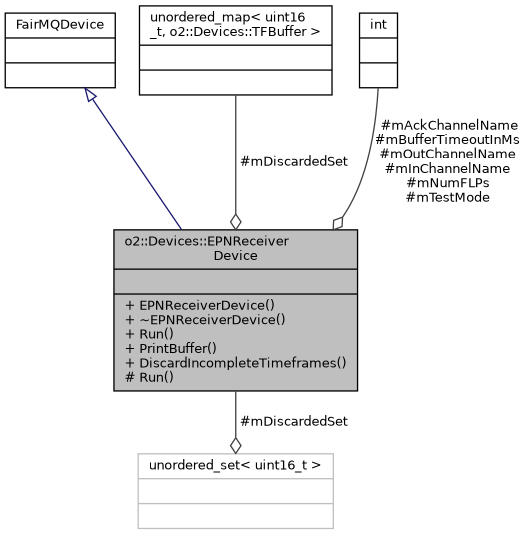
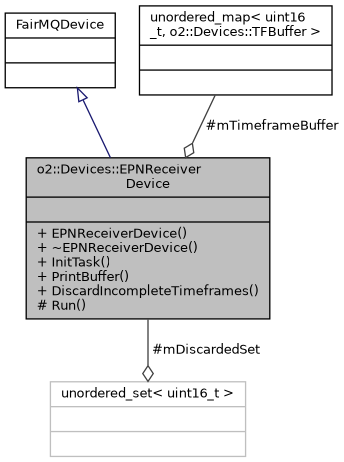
(379, 50) -> none
(292, 162) -> (270, 126)
(149, 335) -> (74, 263)
